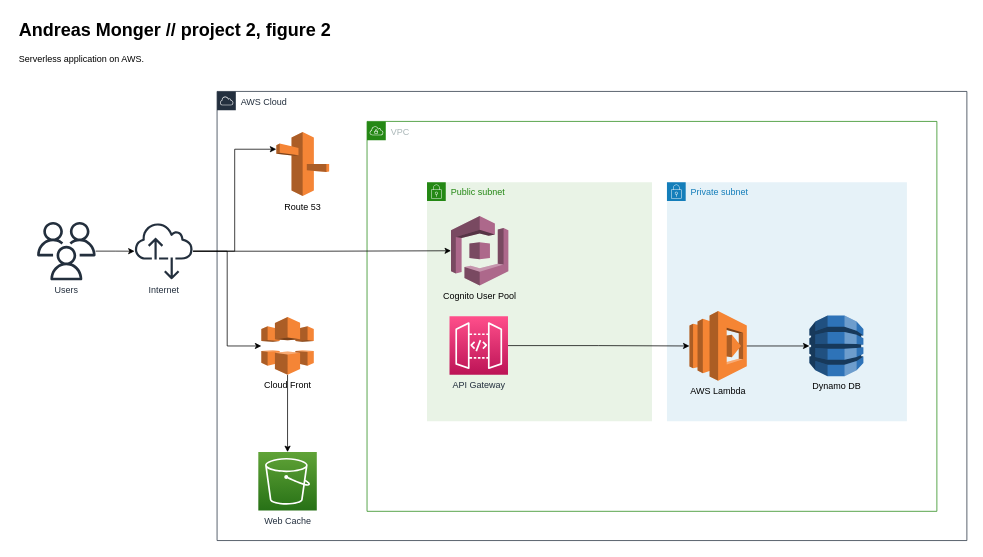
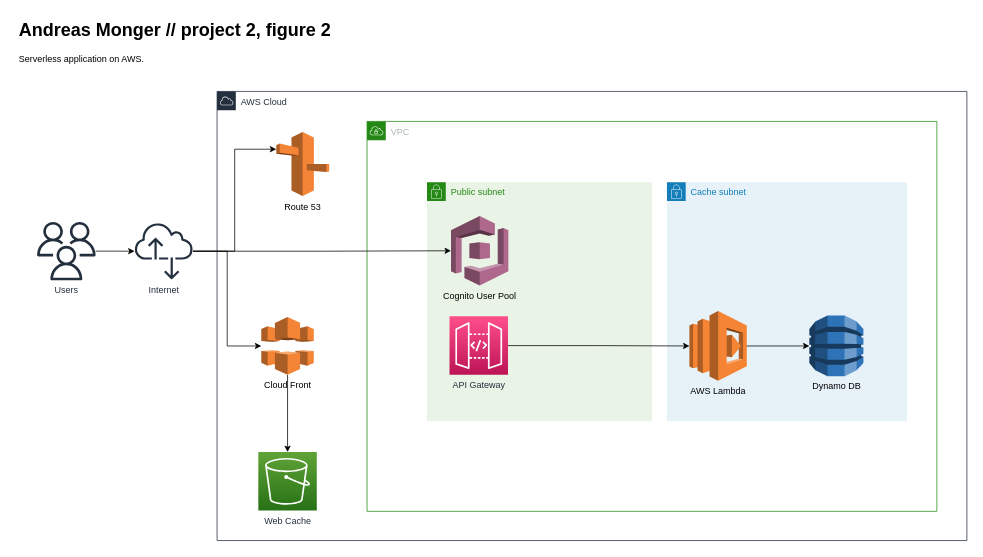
(724, 193) -> (720, 193)
